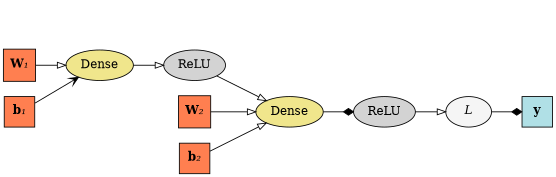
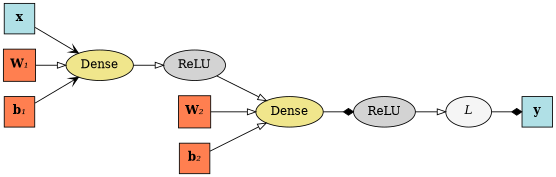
none -> (19, 19)
